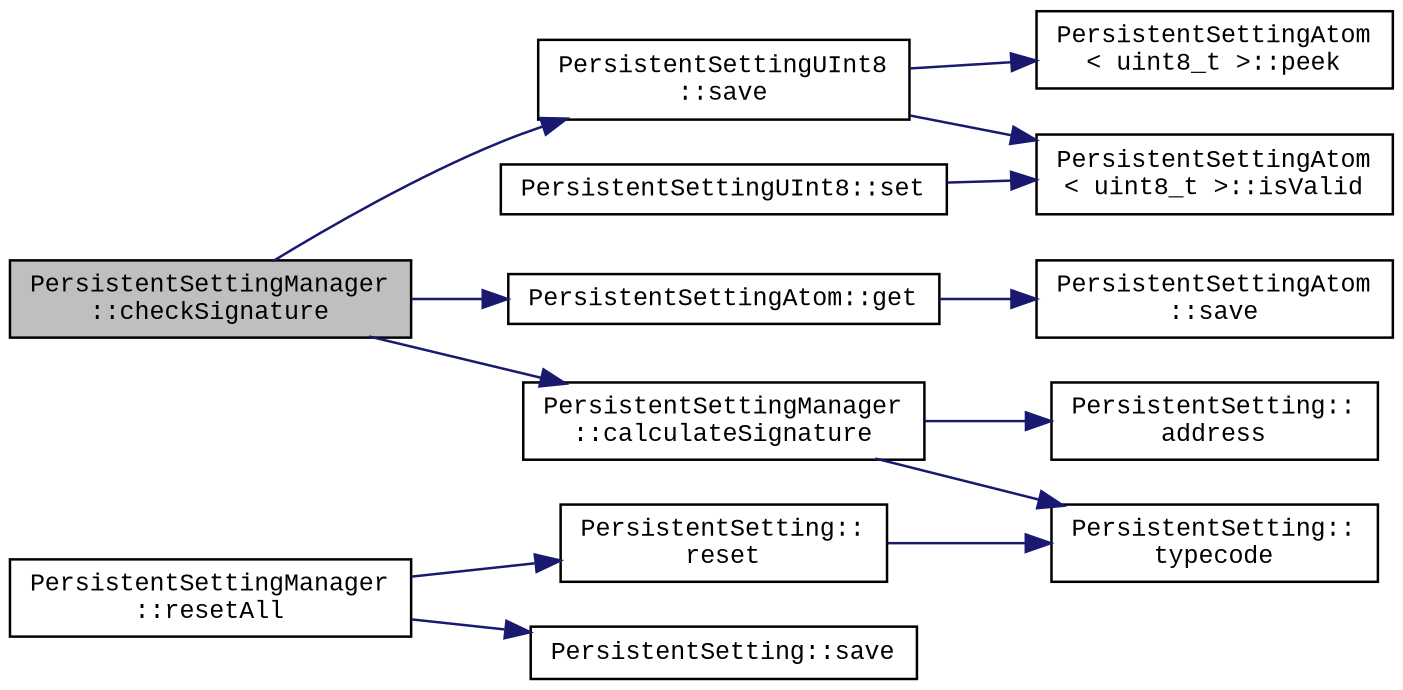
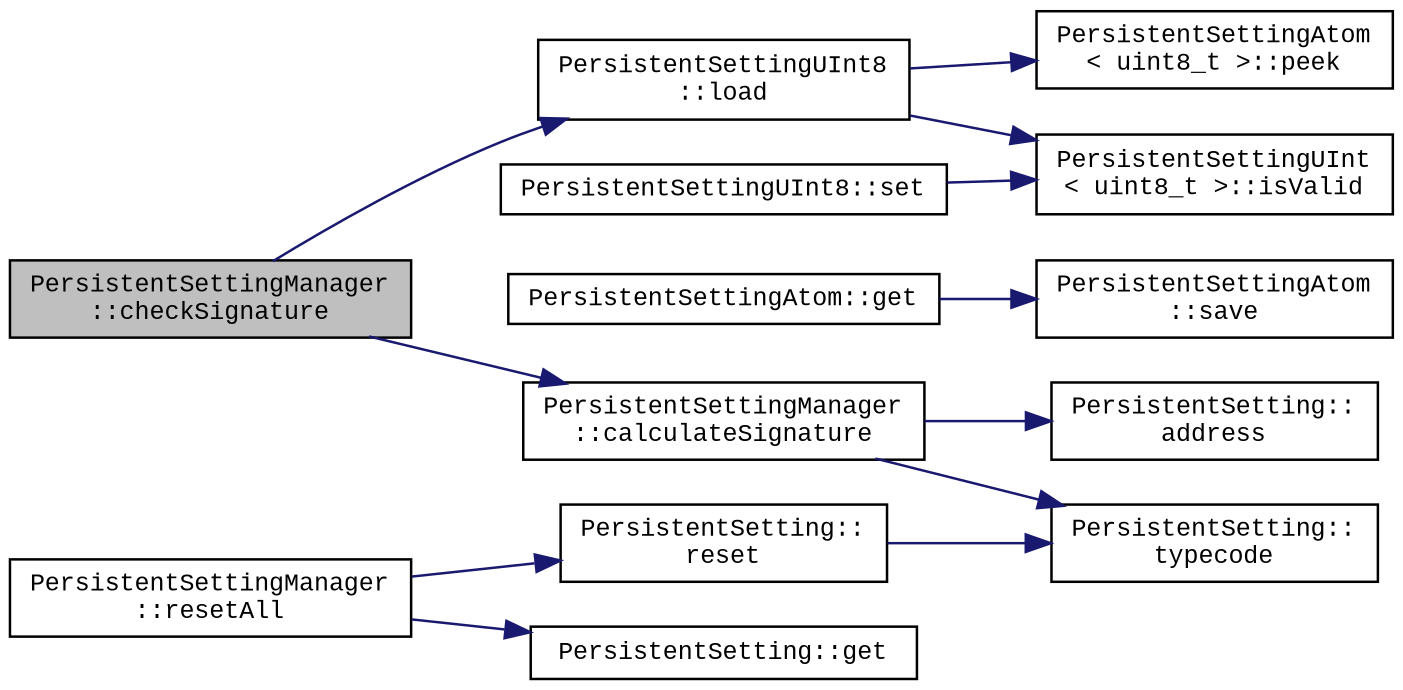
(724, 80) -> (724, 80)
(1215, 174) -> (1215, 174)
(447, 299) -> none
(724, 653) -> (724, 653)
